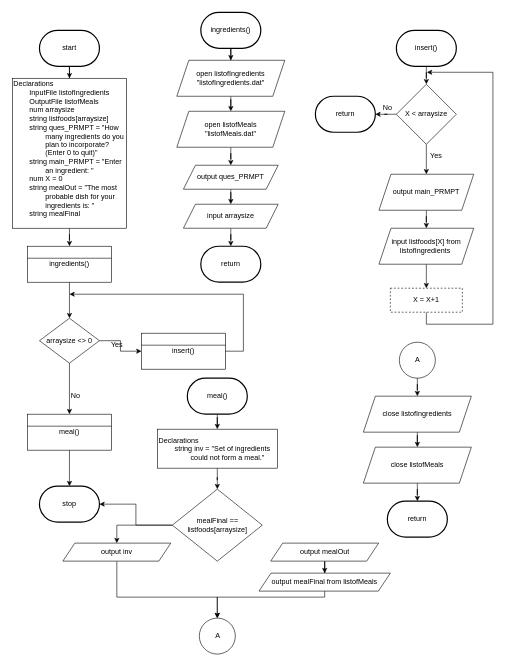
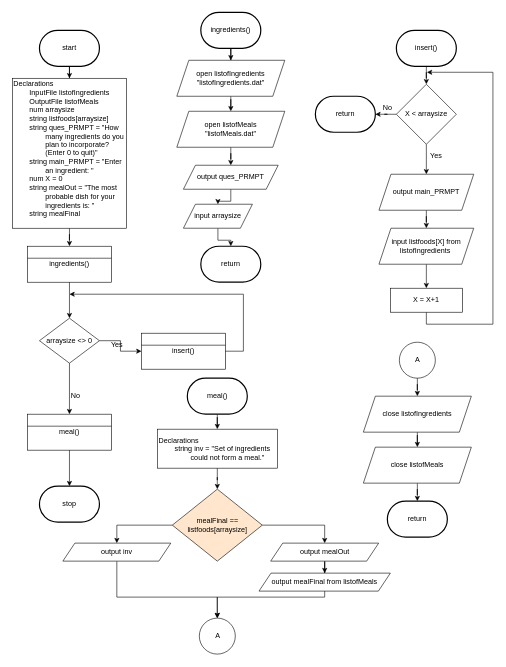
(231, 216) -> (218, 216)
(426, 300) -> (426, 300)
(136, 504) -> (324, 525)
(217, 525) -> (217, 525)
